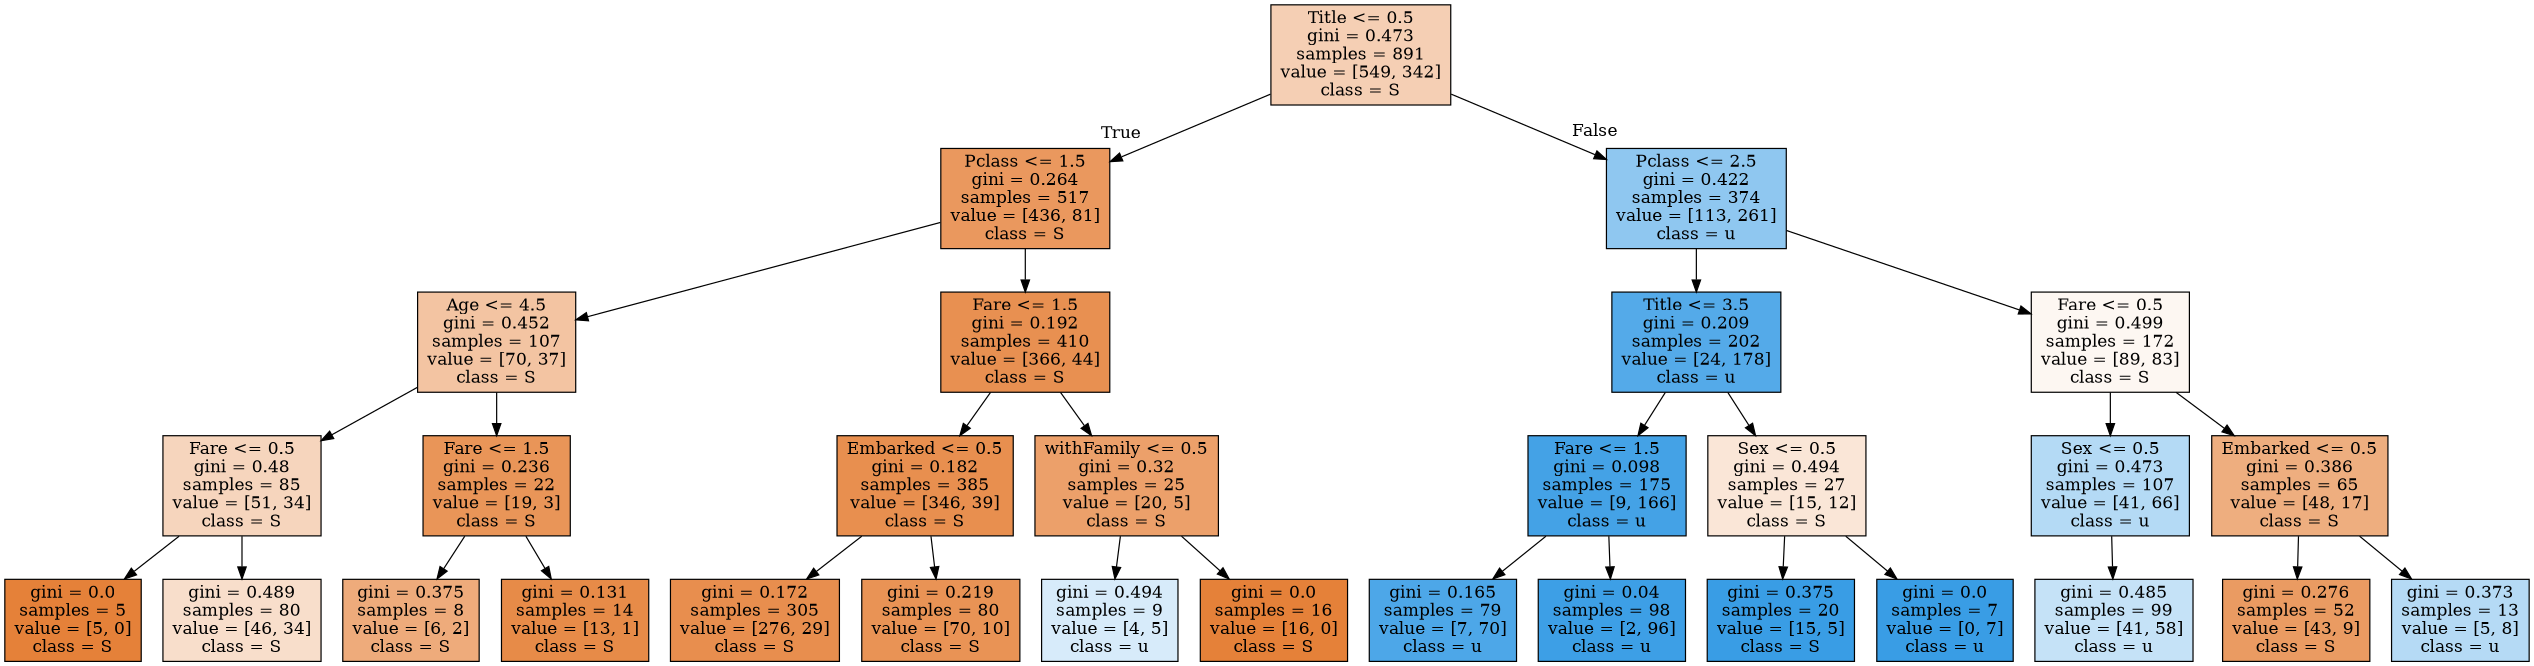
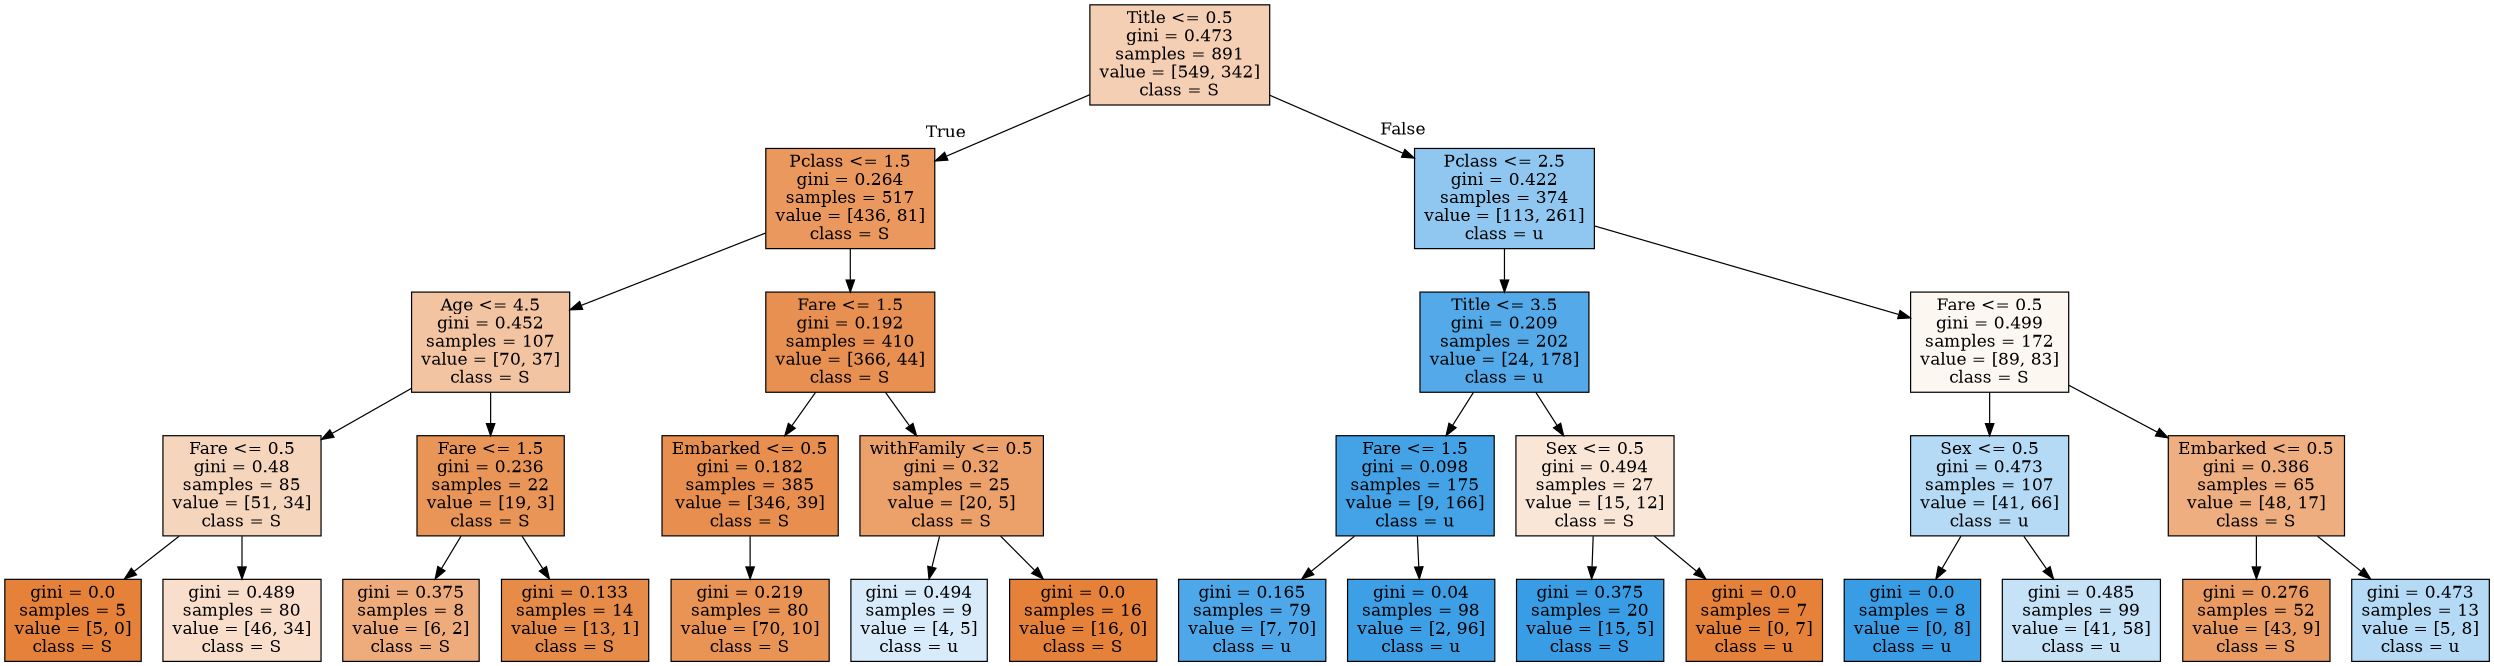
(575, 620) -> (575, 620)
(755, 620) -> none
none -> (1912, 620)
(1945, 620) -> (1754, 620)
(2460, 620) -> (2421, 620)
